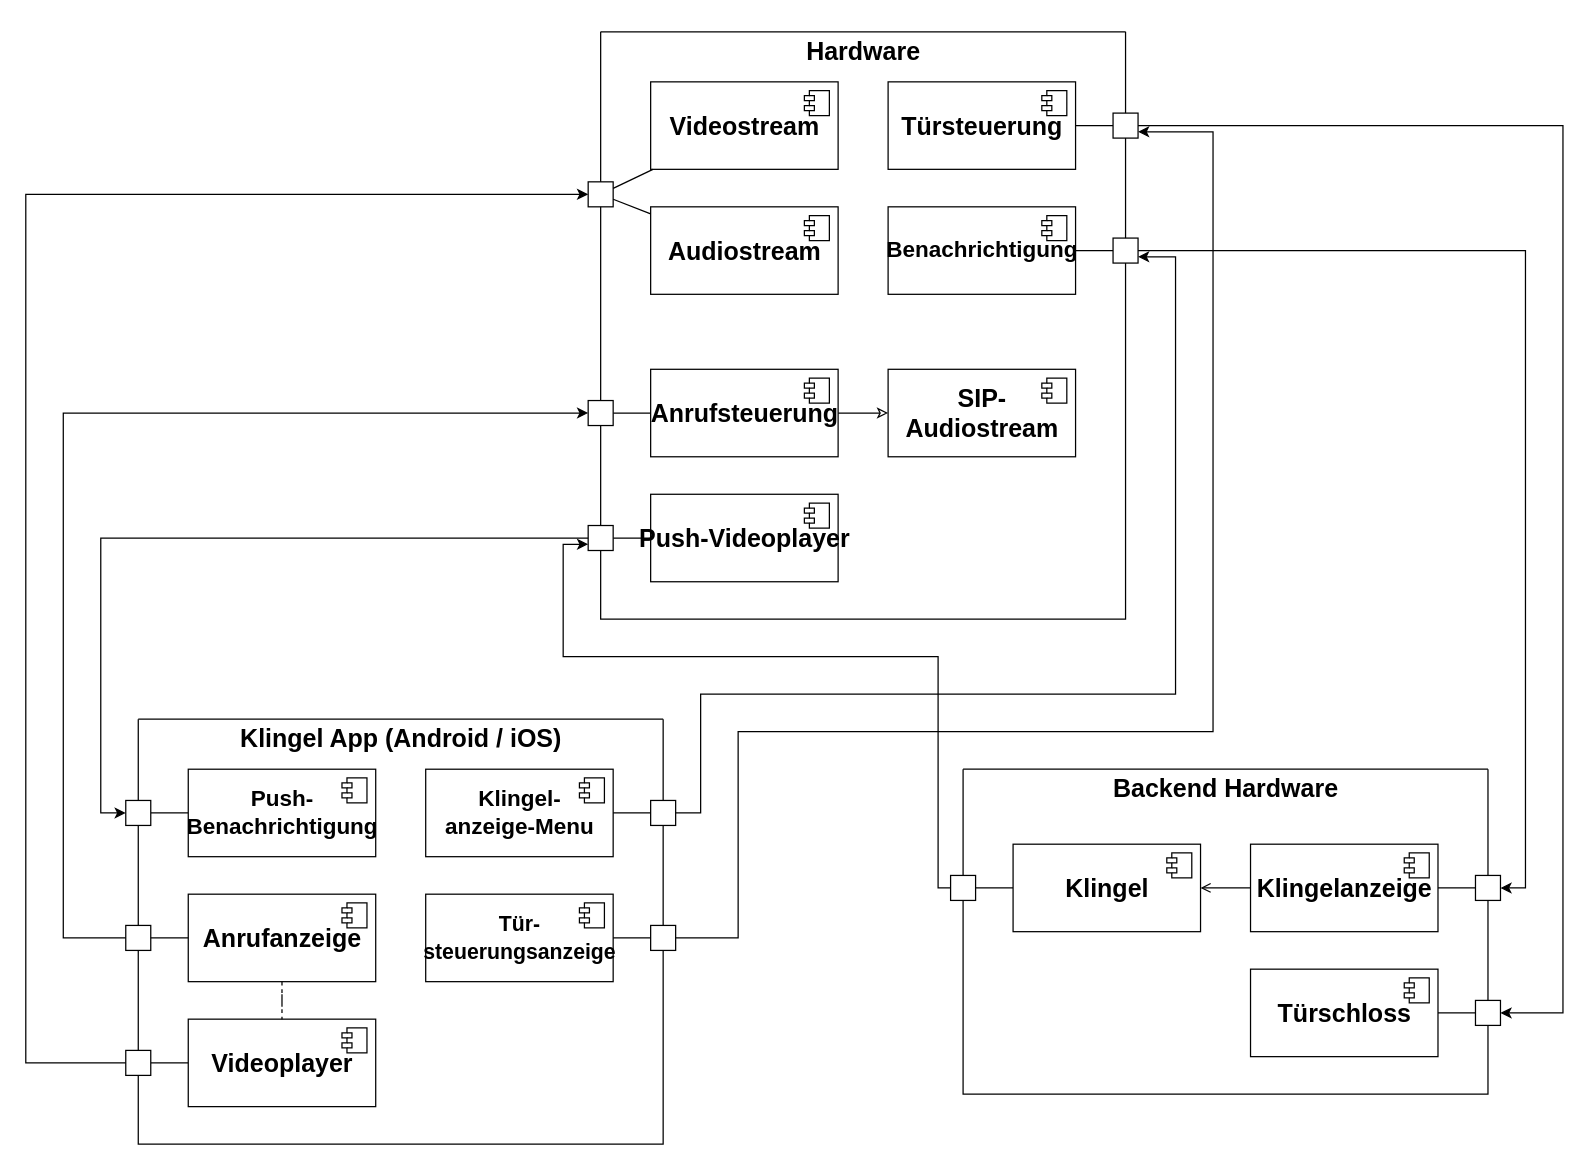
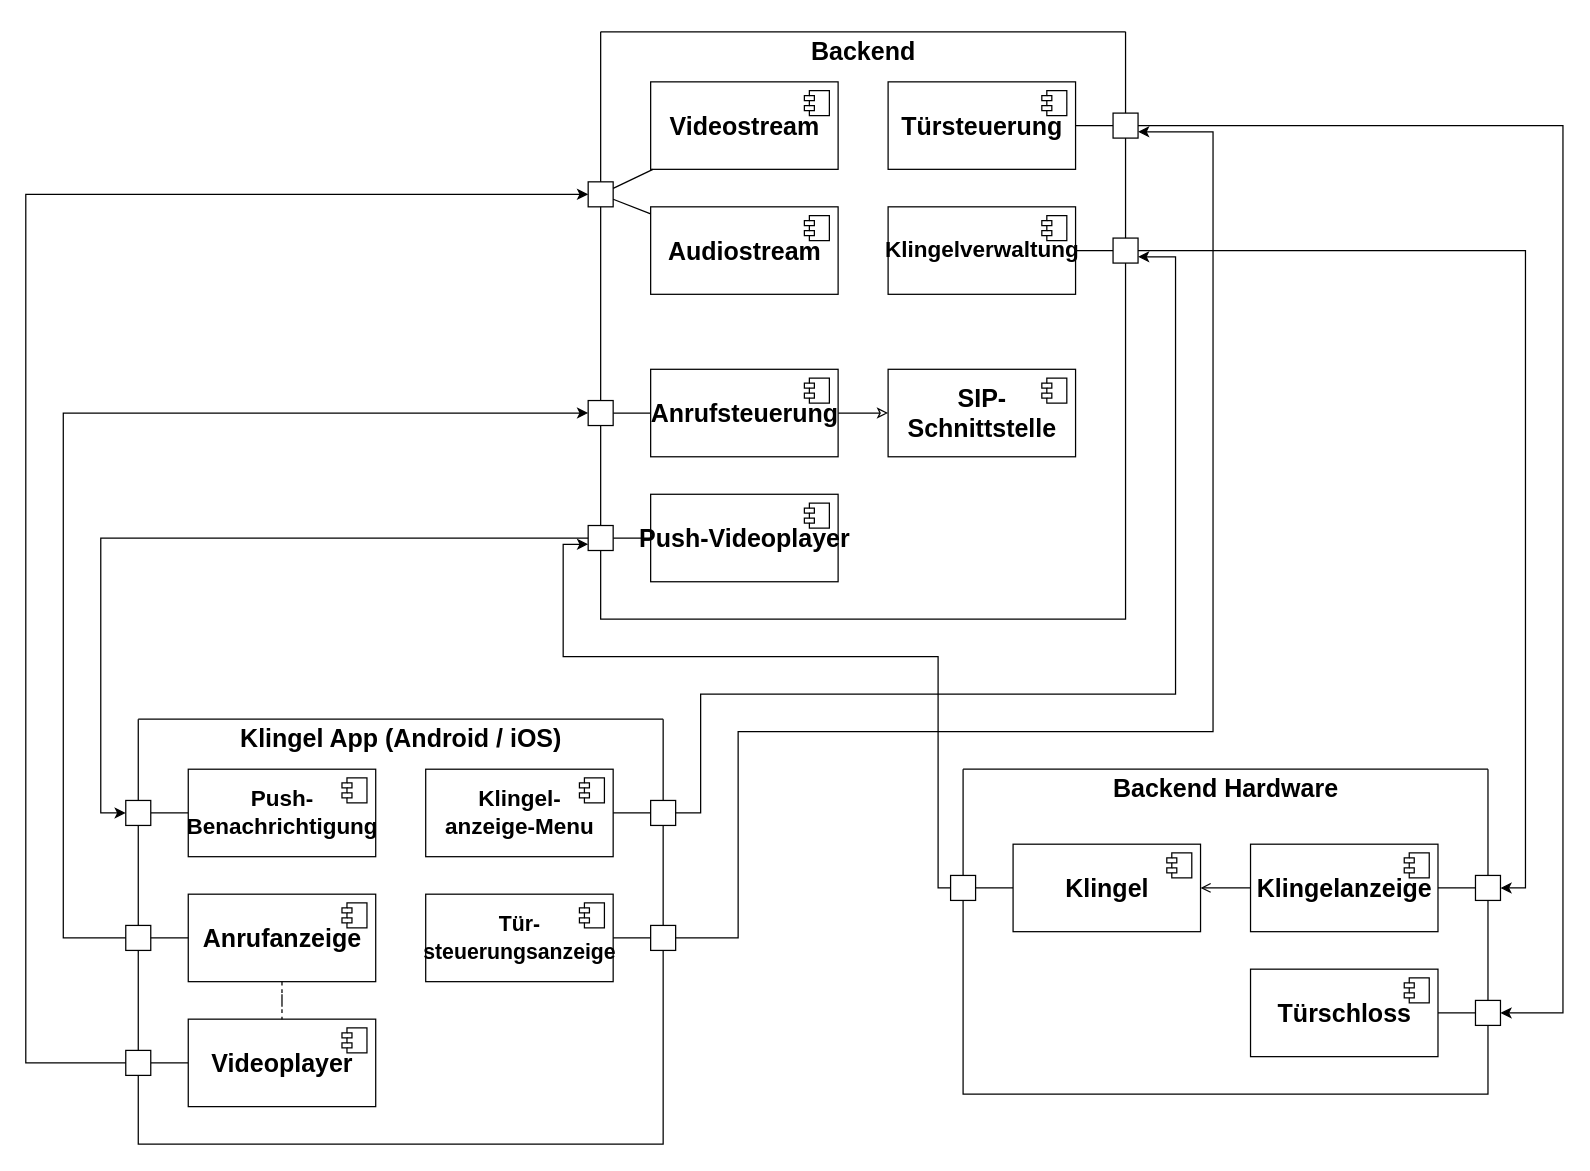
(864, 51) -> (864, 51)
(983, 251) -> (983, 251)
(983, 413) -> (983, 413)
